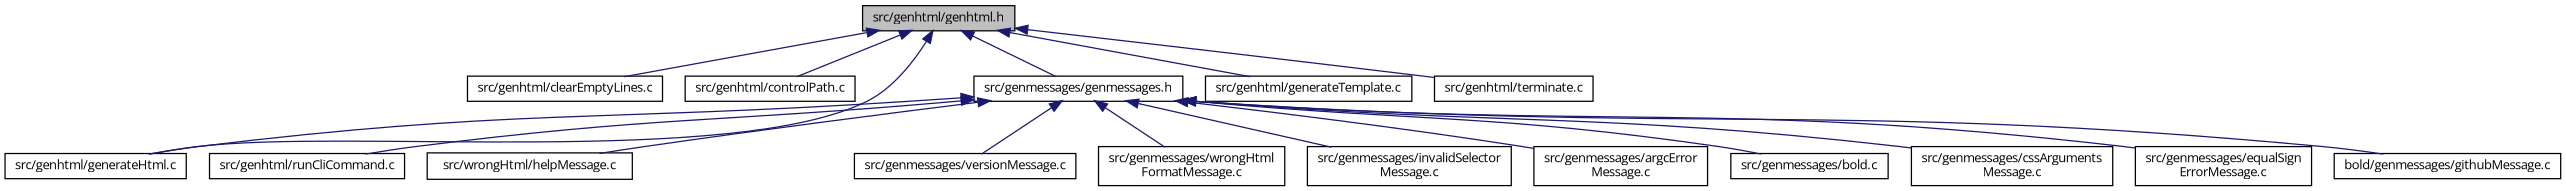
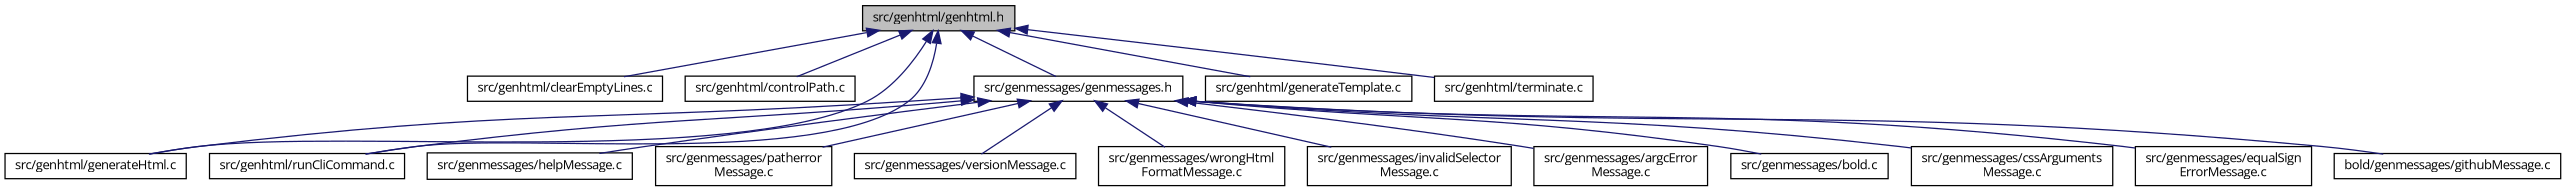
none -> (735, 142)
(530, 166) -> (530, 166)
none -> (744, 166)
